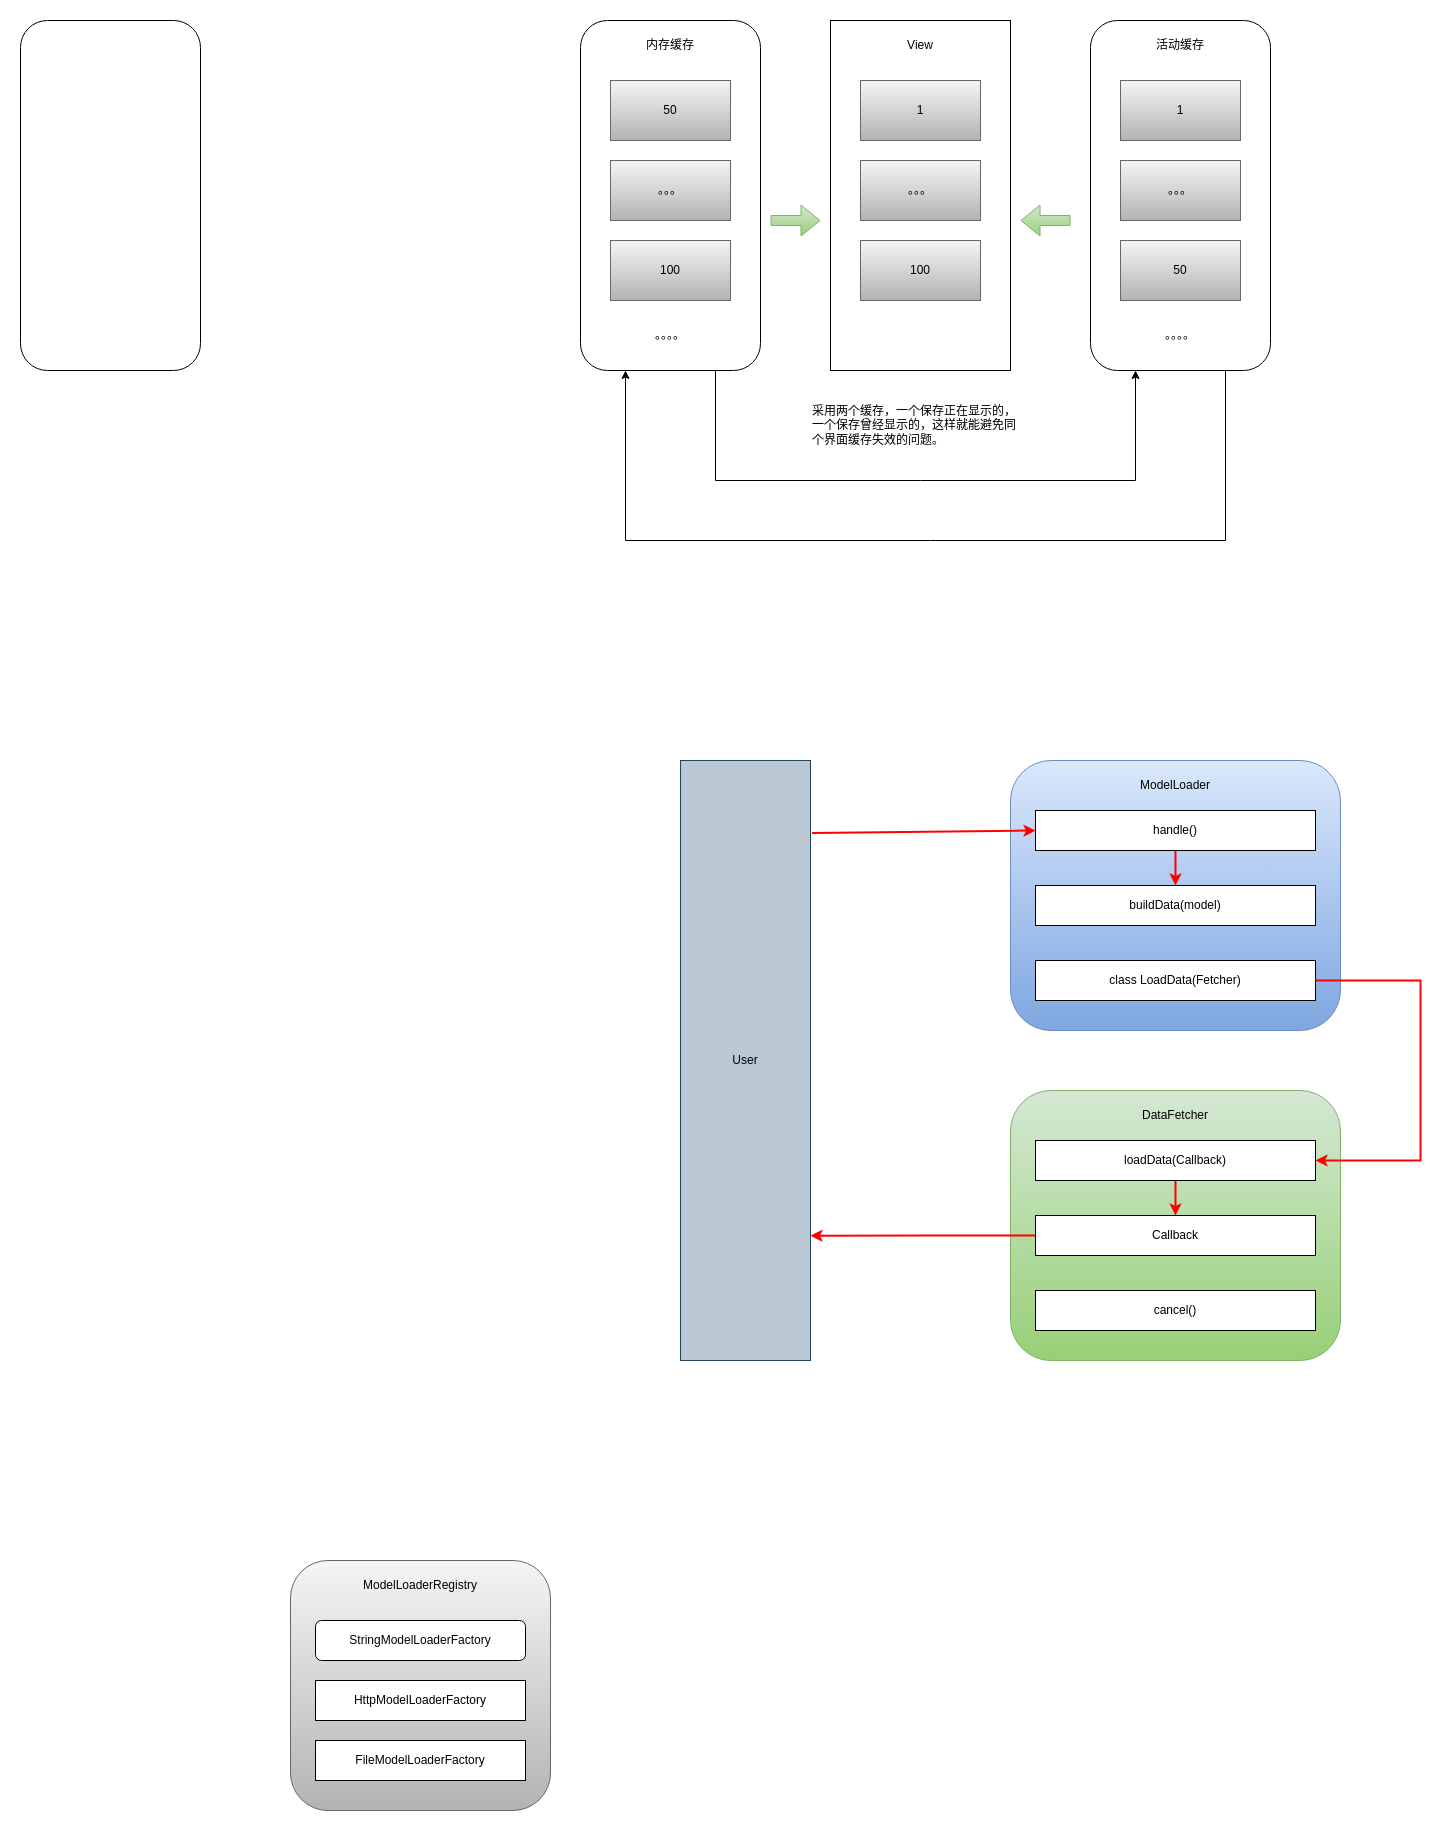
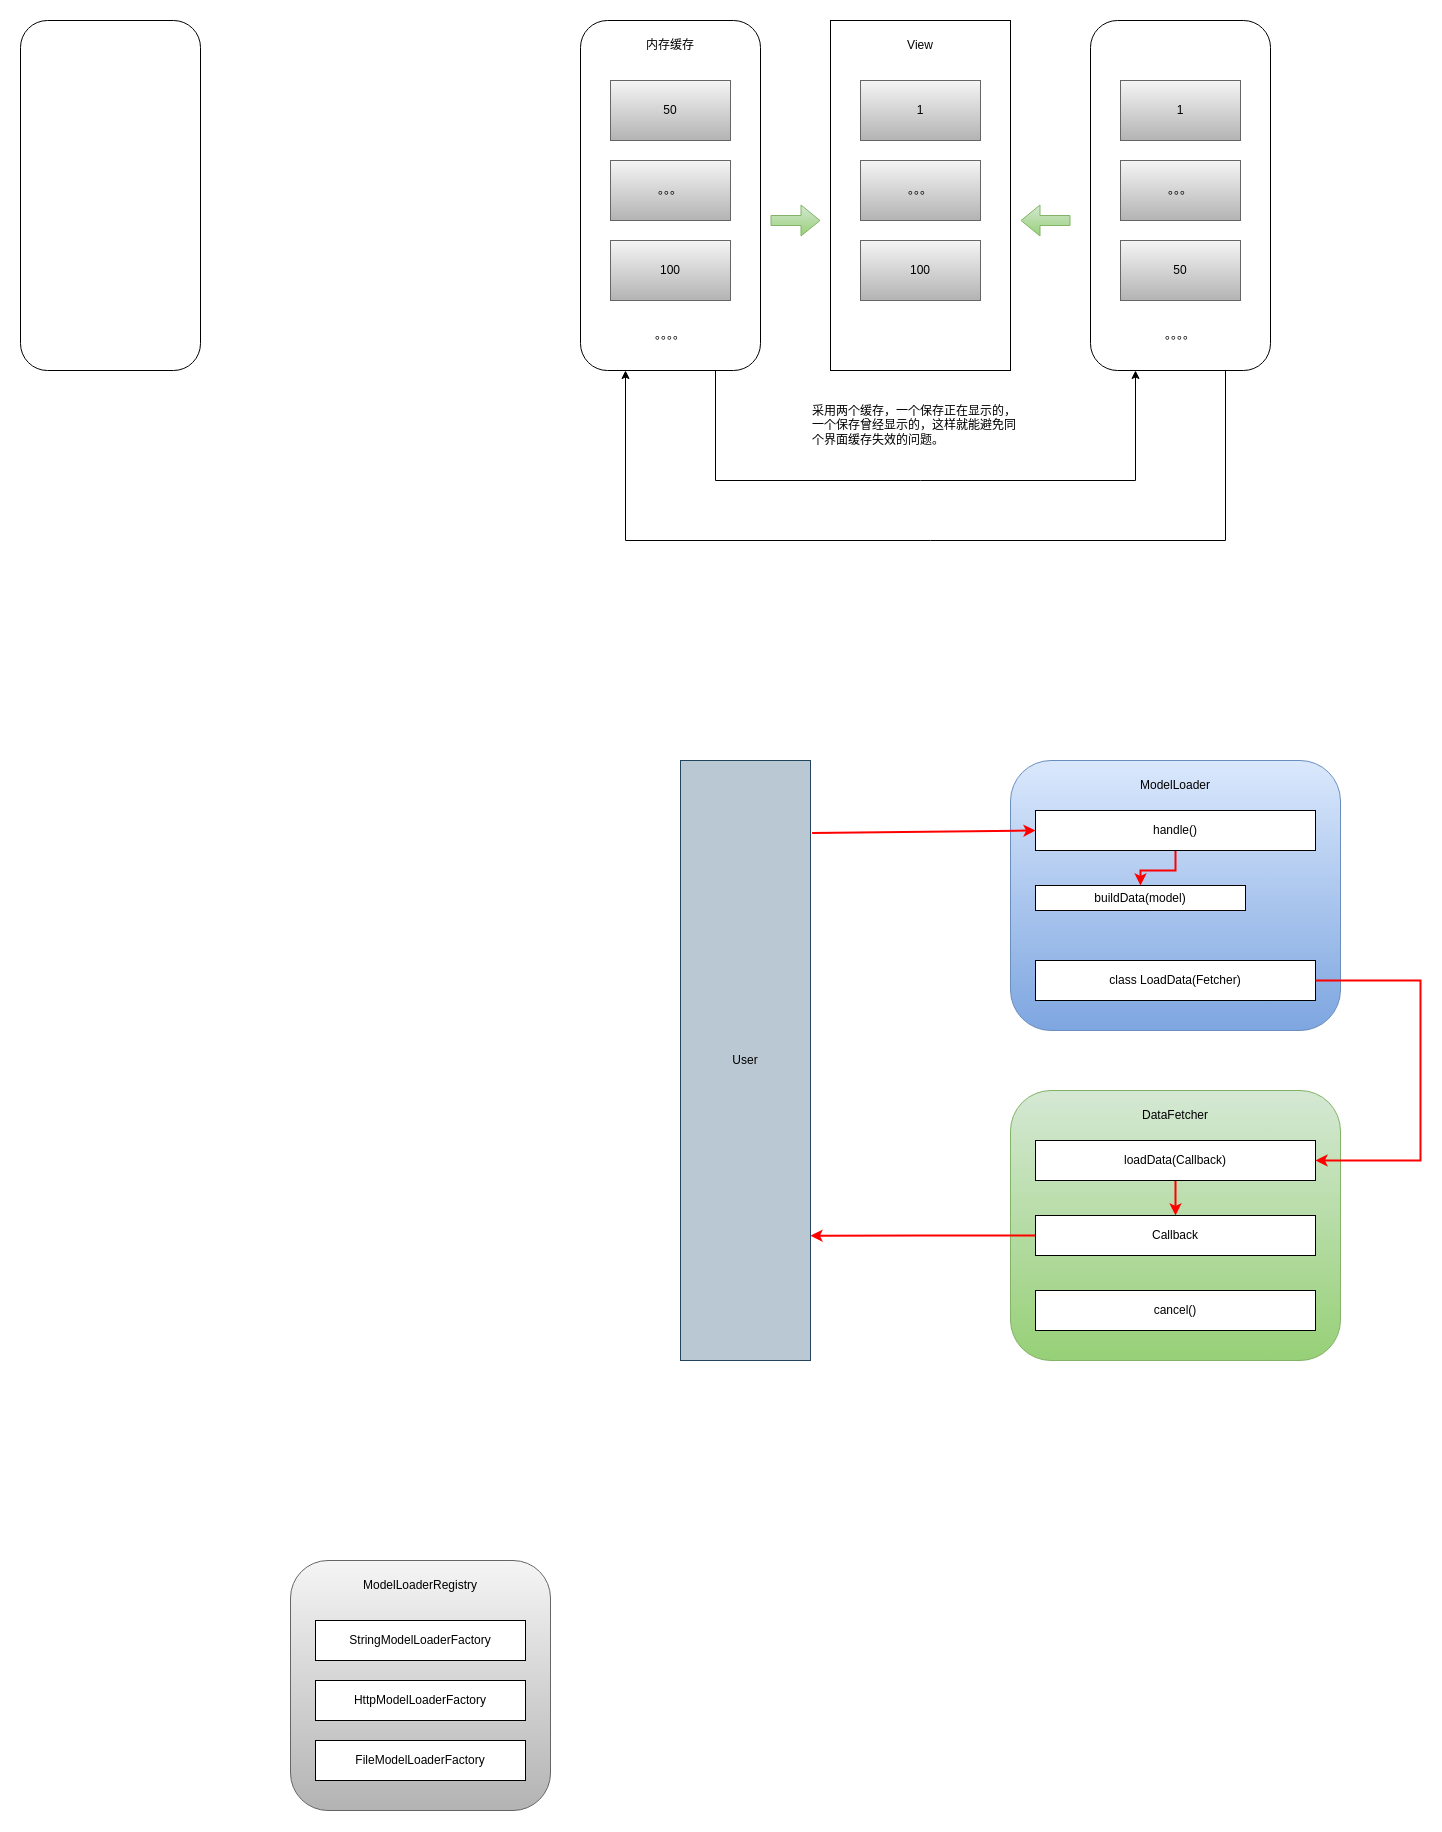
(1181, 46) -> none
(1176, 906) -> (1141, 898)
(421, 1641) -> (421, 1641)
